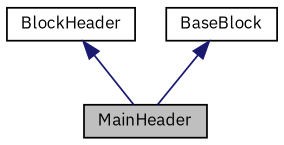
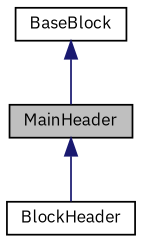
(114, 80) -> (71, 179)
